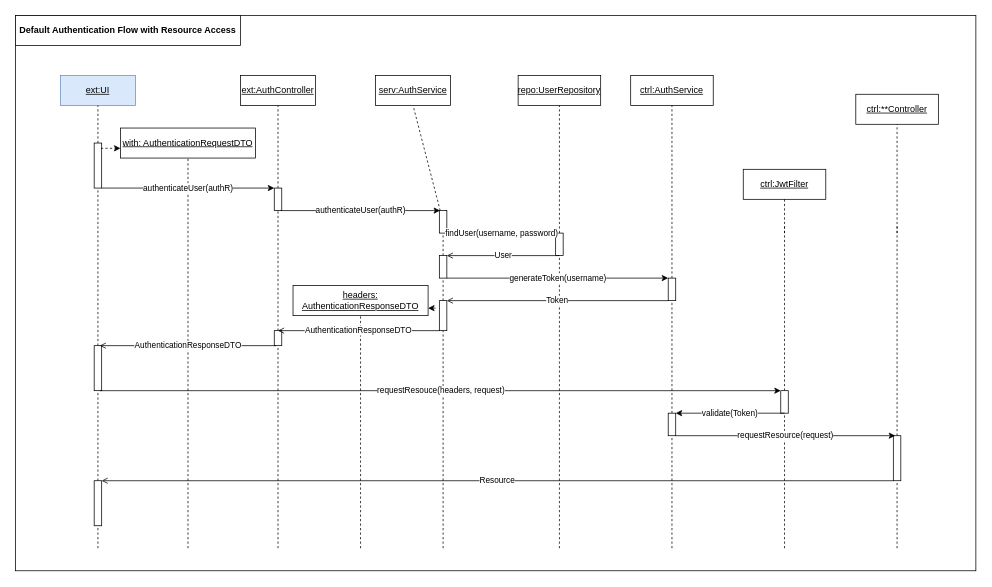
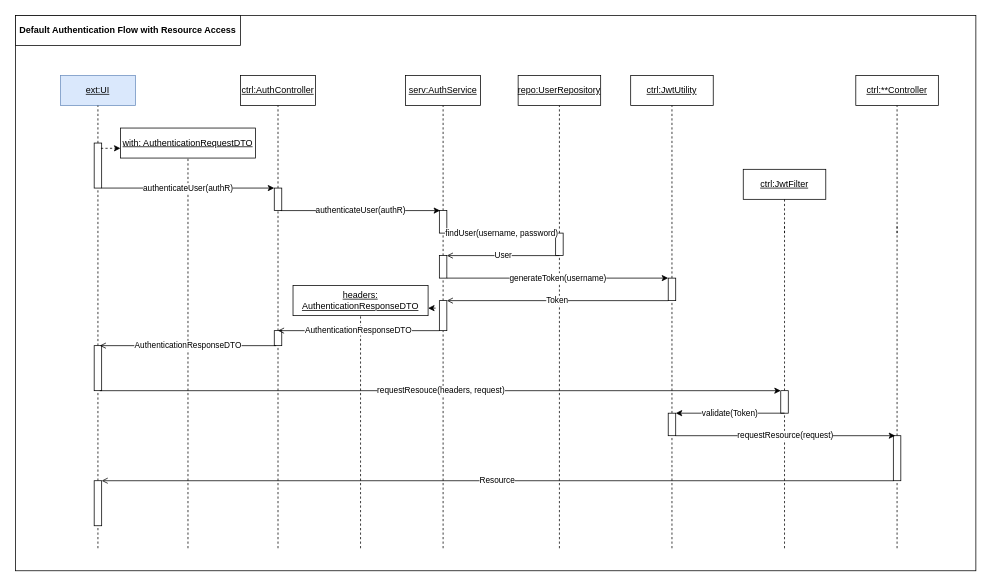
(278, 90) -> (278, 90)
(413, 90) -> (443, 90)
(672, 90) -> (672, 90)
(897, 109) -> (897, 90)
